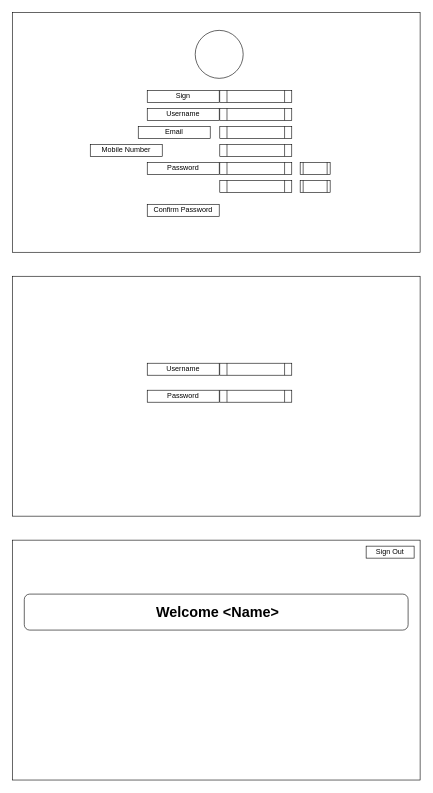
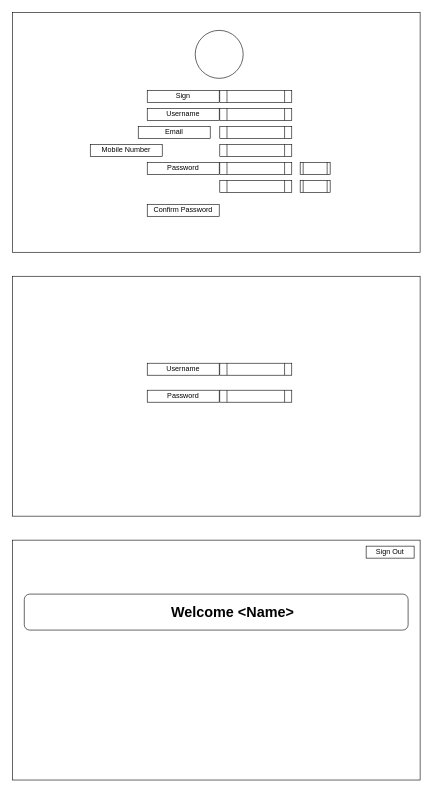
(219, 612) -> (234, 612)
